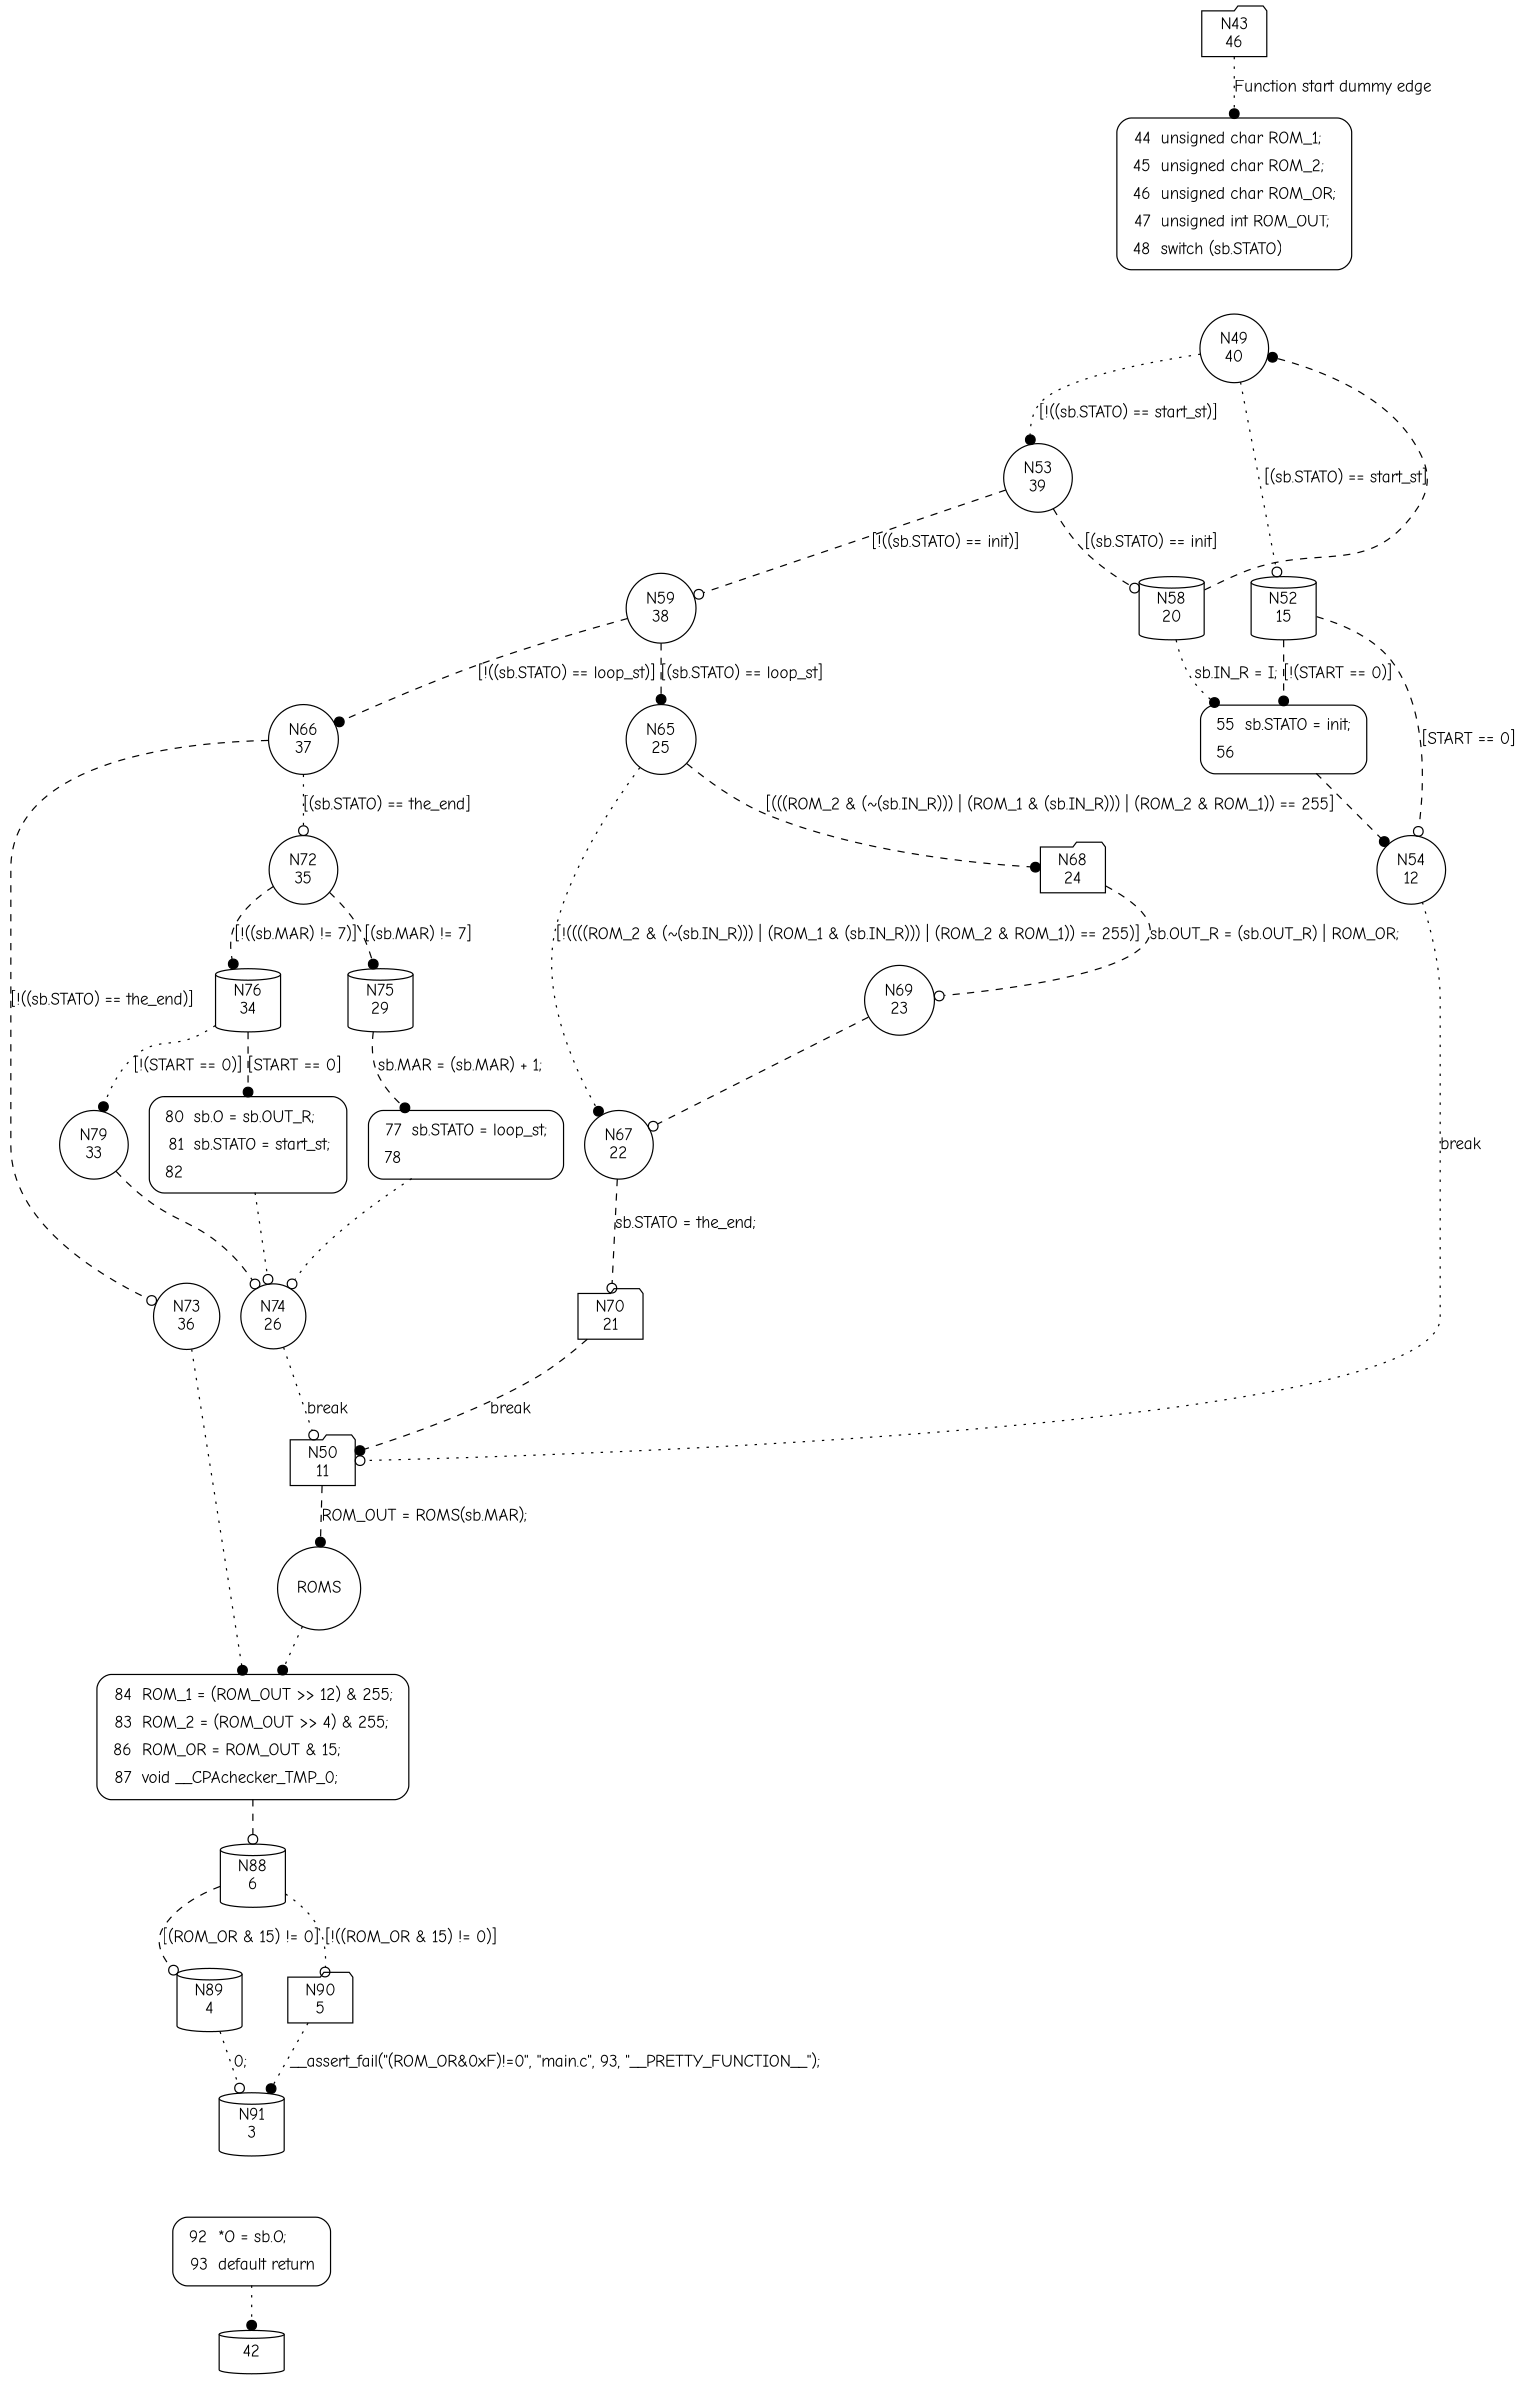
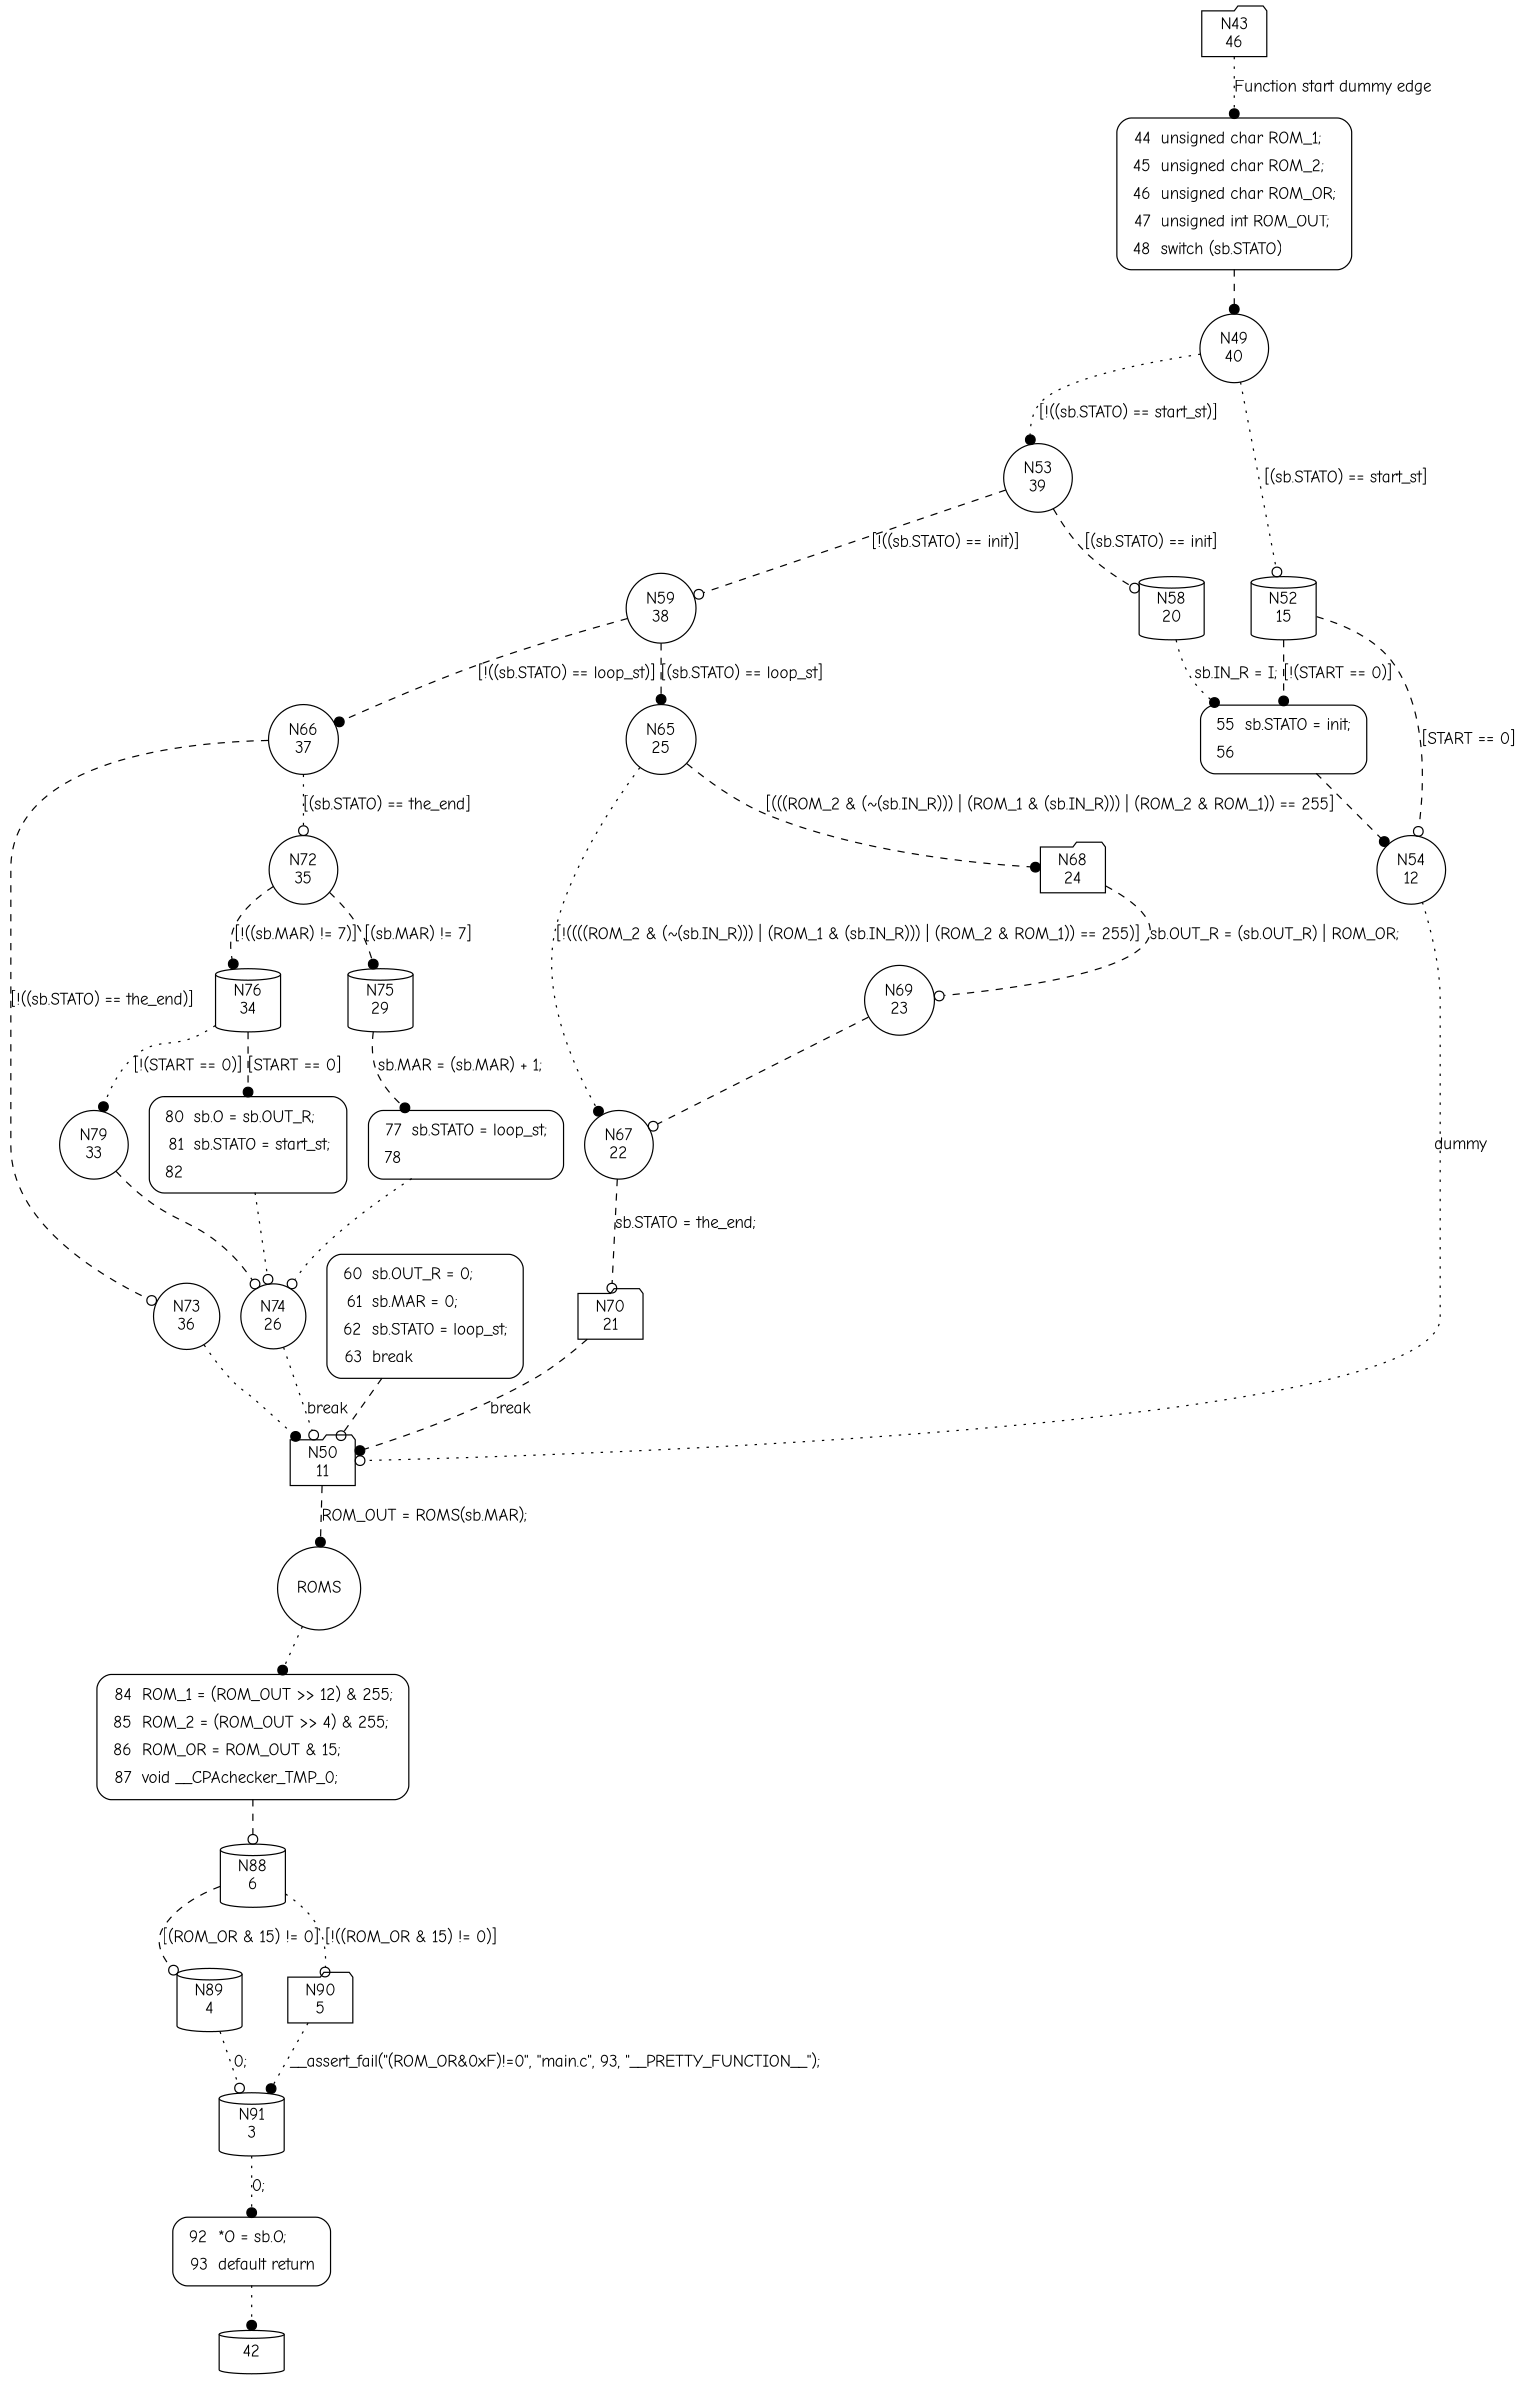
(1417, 508) -> (1234, 287)
(1461, 1145) -> (1461, 1145)
none -> (425, 1316)
(217, 1507) -> (245, 1392)
(123, 1723) -> (123, 1723)
none -> (252, 2182)
